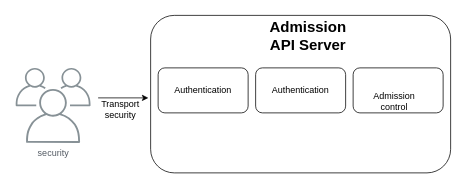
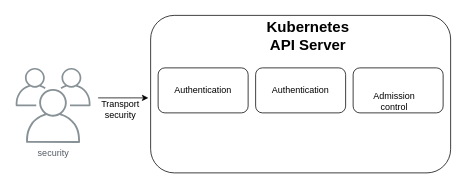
(308, 35) -> (308, 35)
